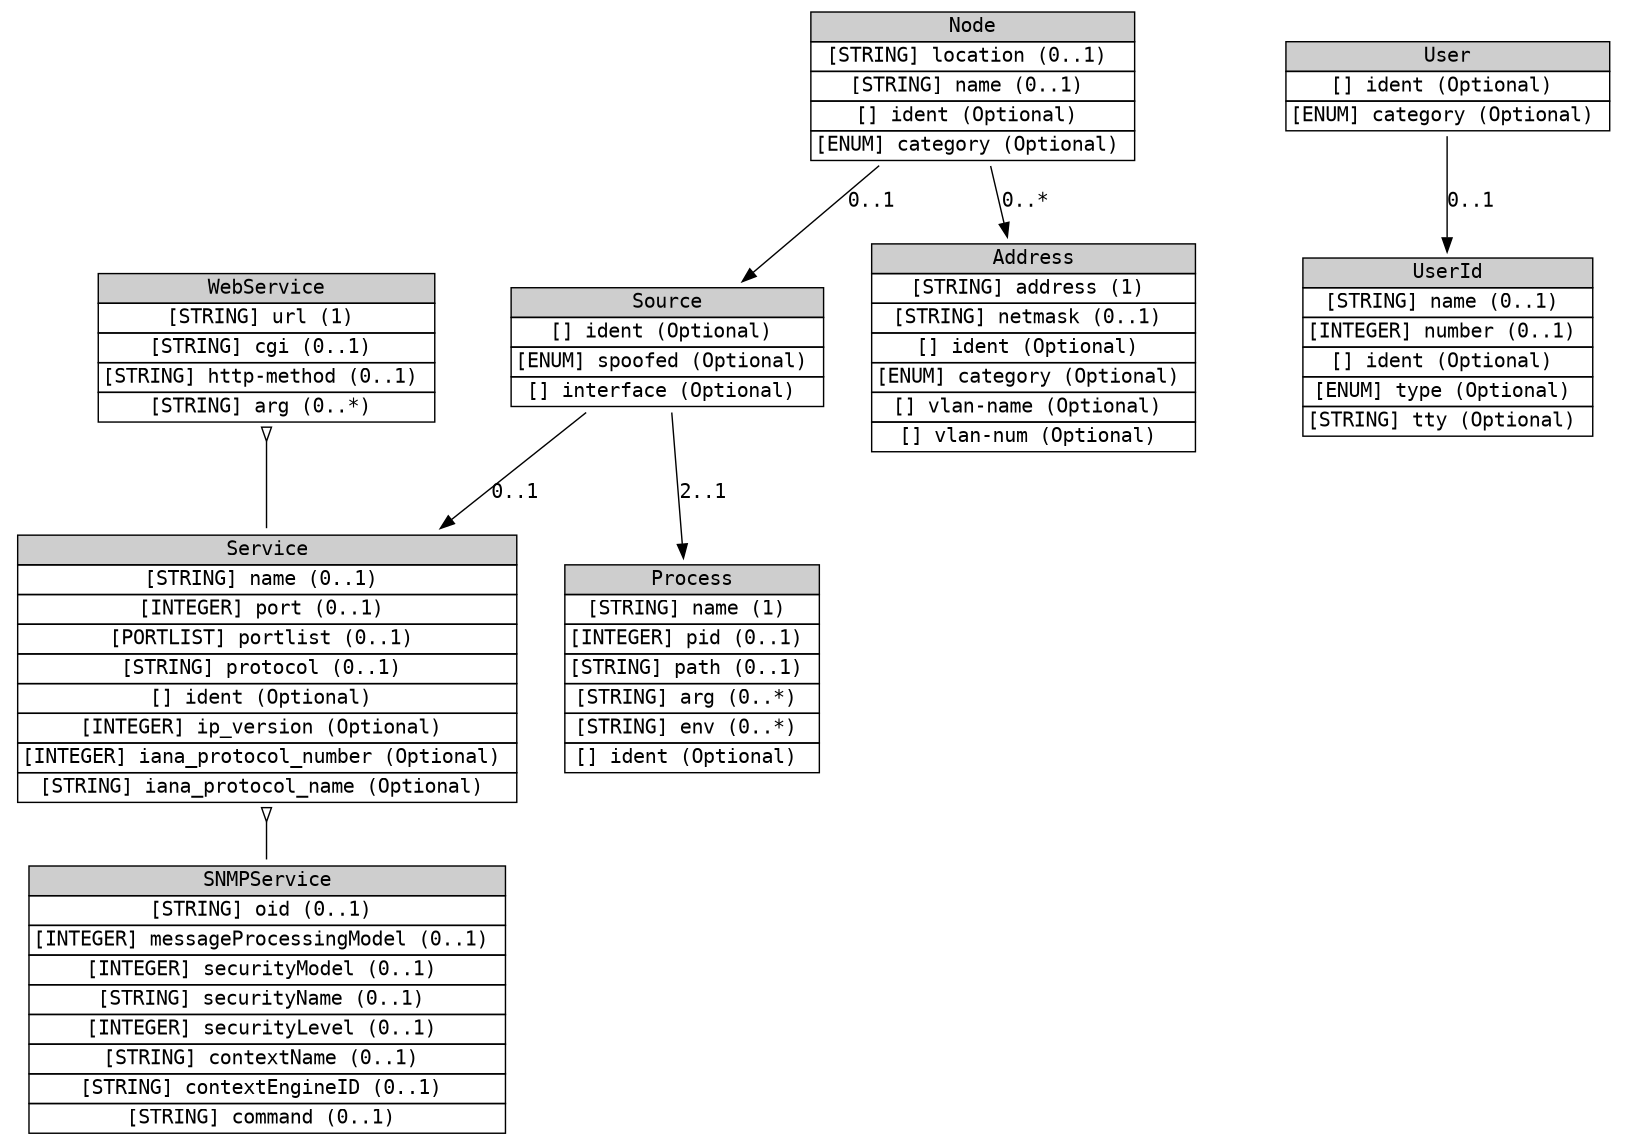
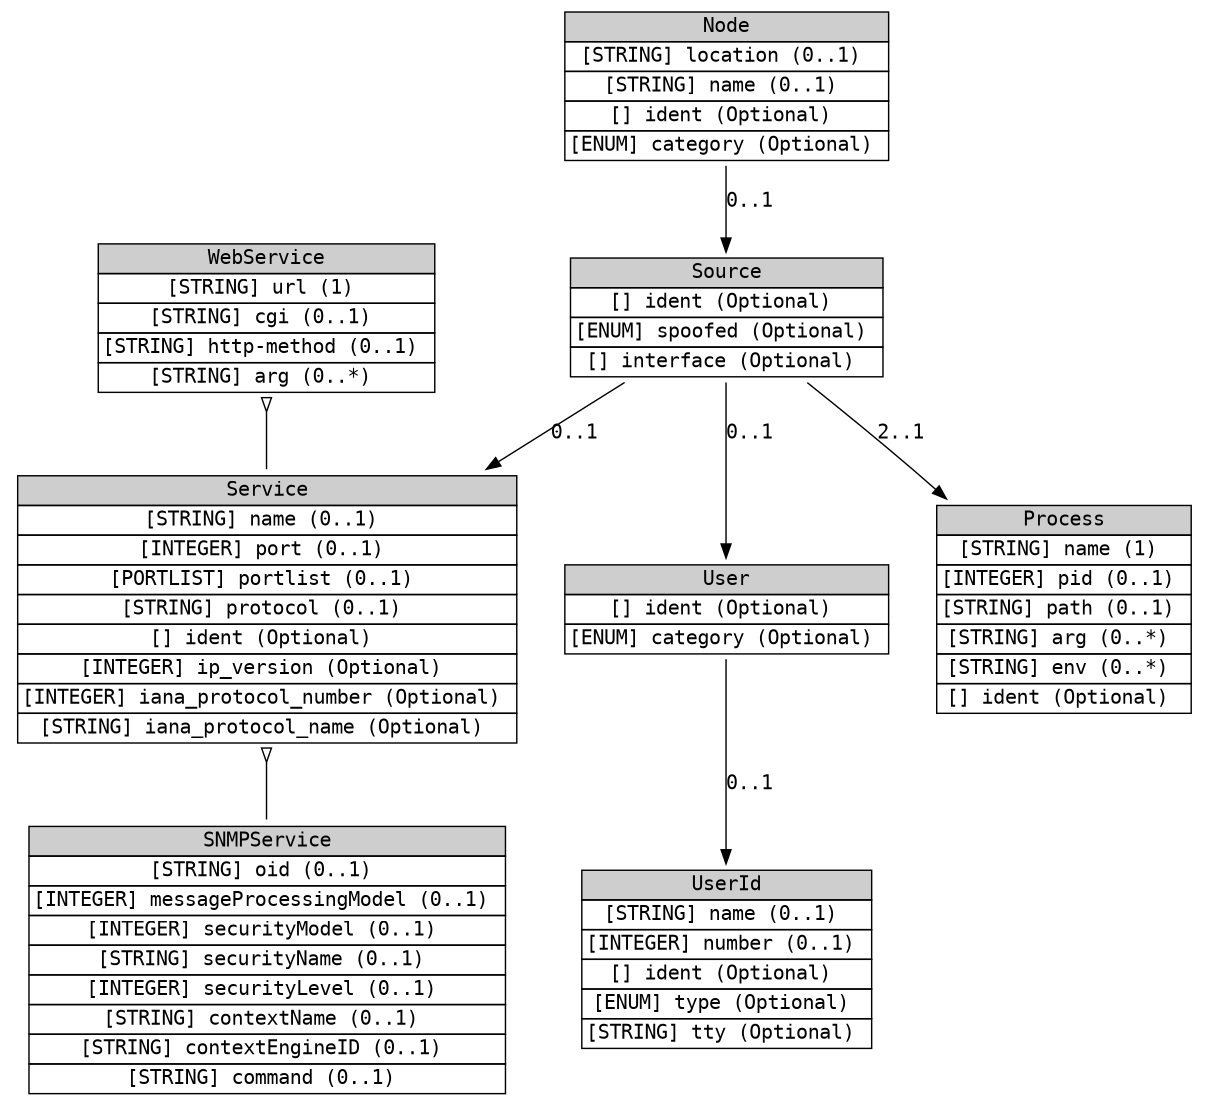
(1033, 347) -> none
none -> (726, 463)
